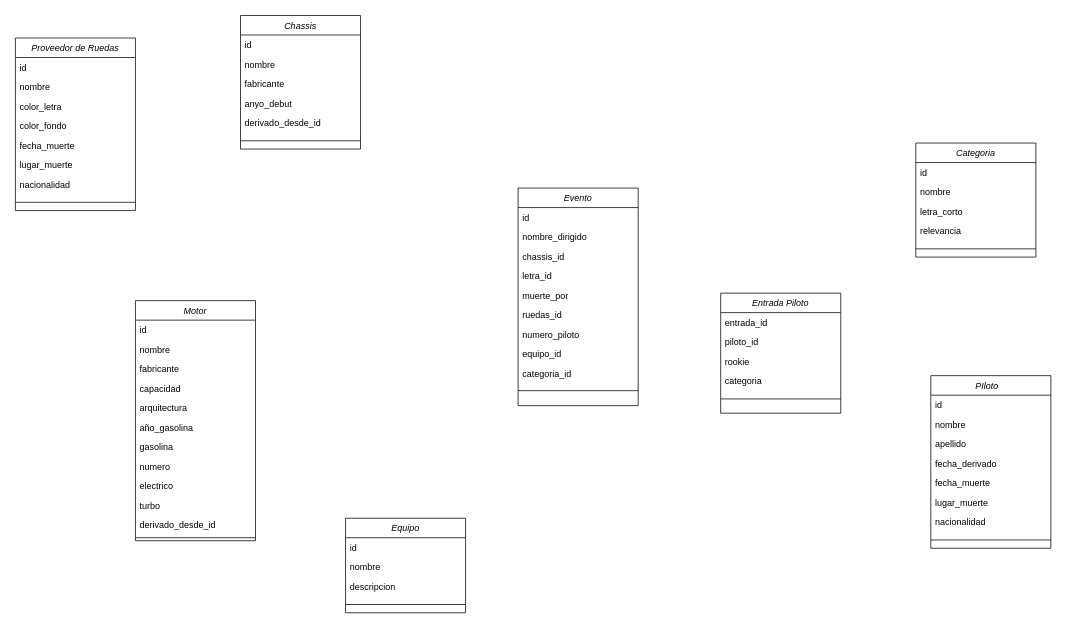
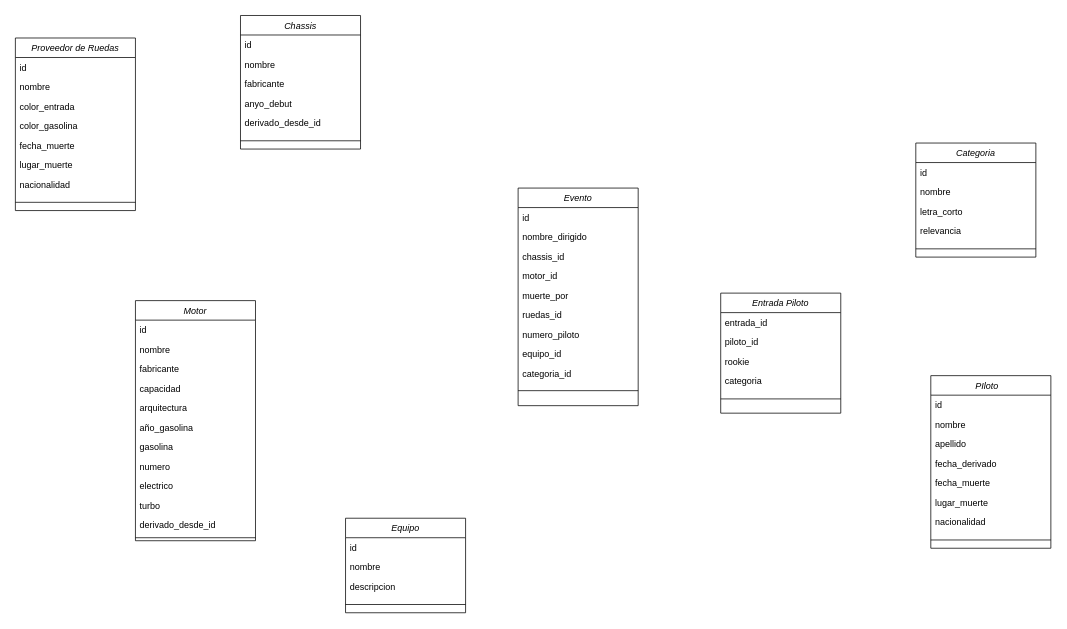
(45, 107) -> (51, 107)
(46, 126) -> (51, 126)
(540, 276) -> (541, 276)
